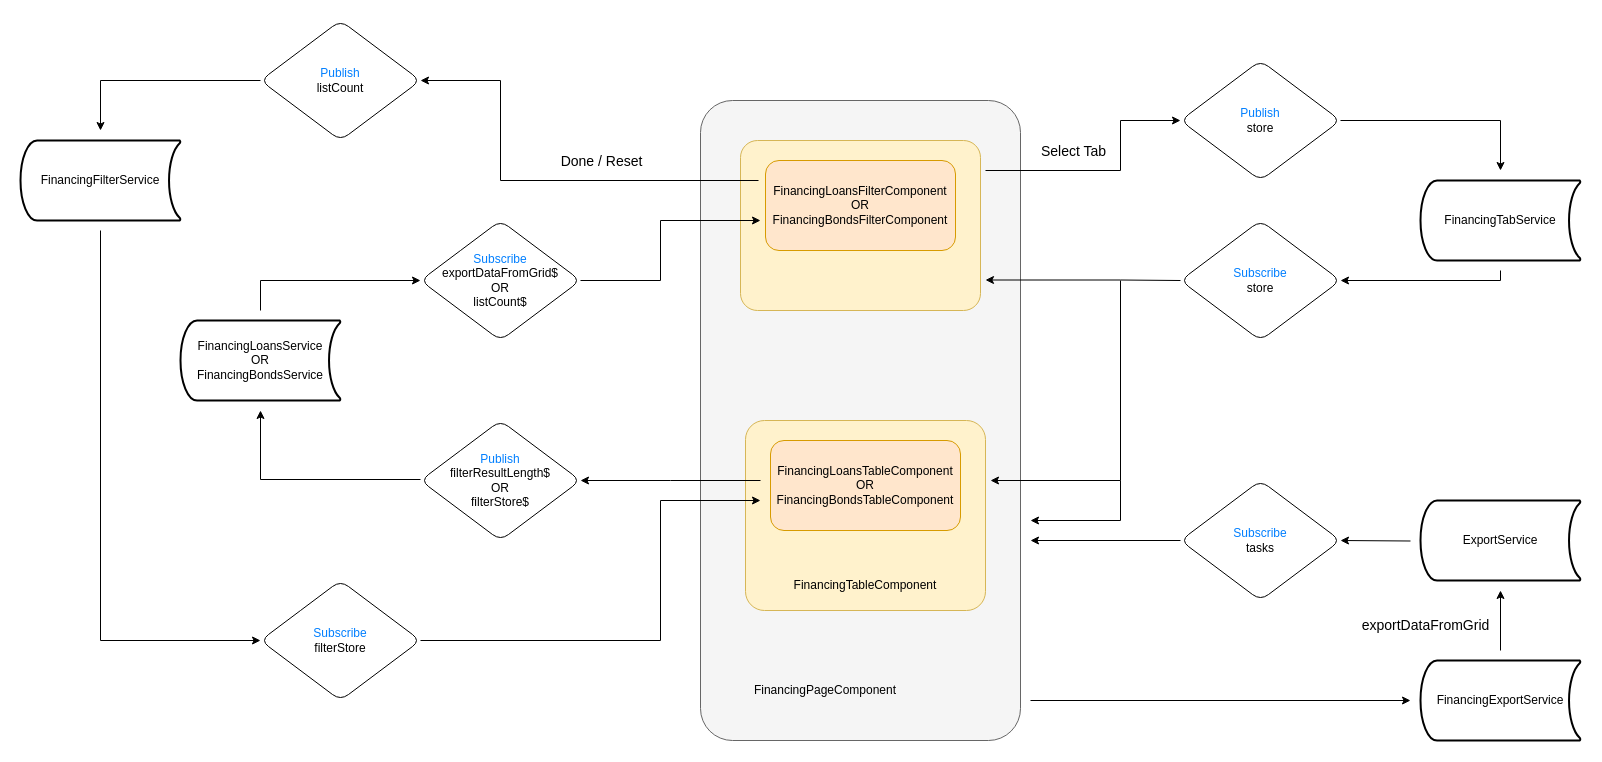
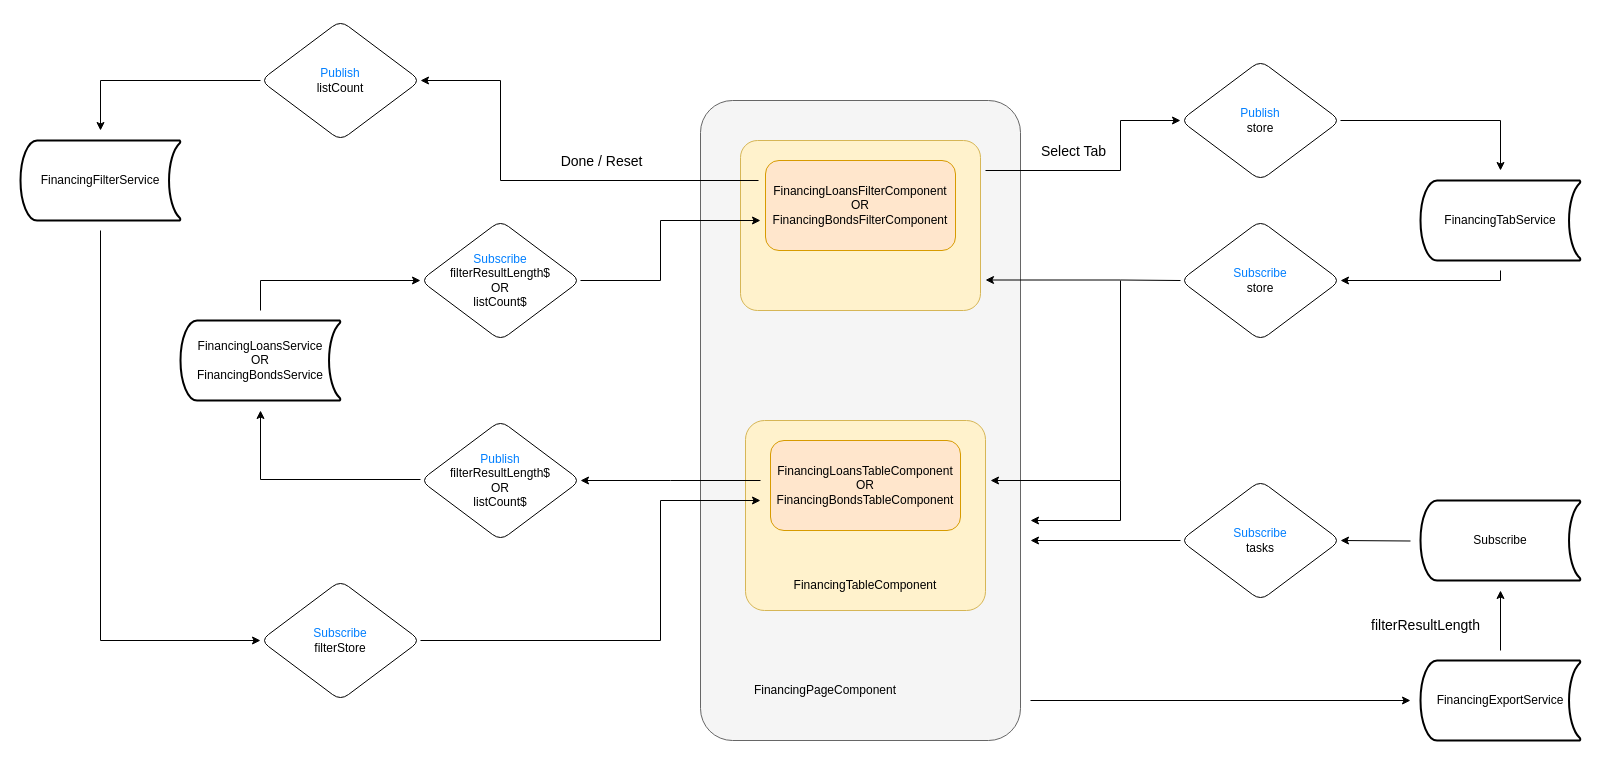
(501, 281) -> (501, 281)
(501, 481) -> (501, 481)
(1501, 541) -> (1501, 541)
(1426, 626) -> (1426, 626)
